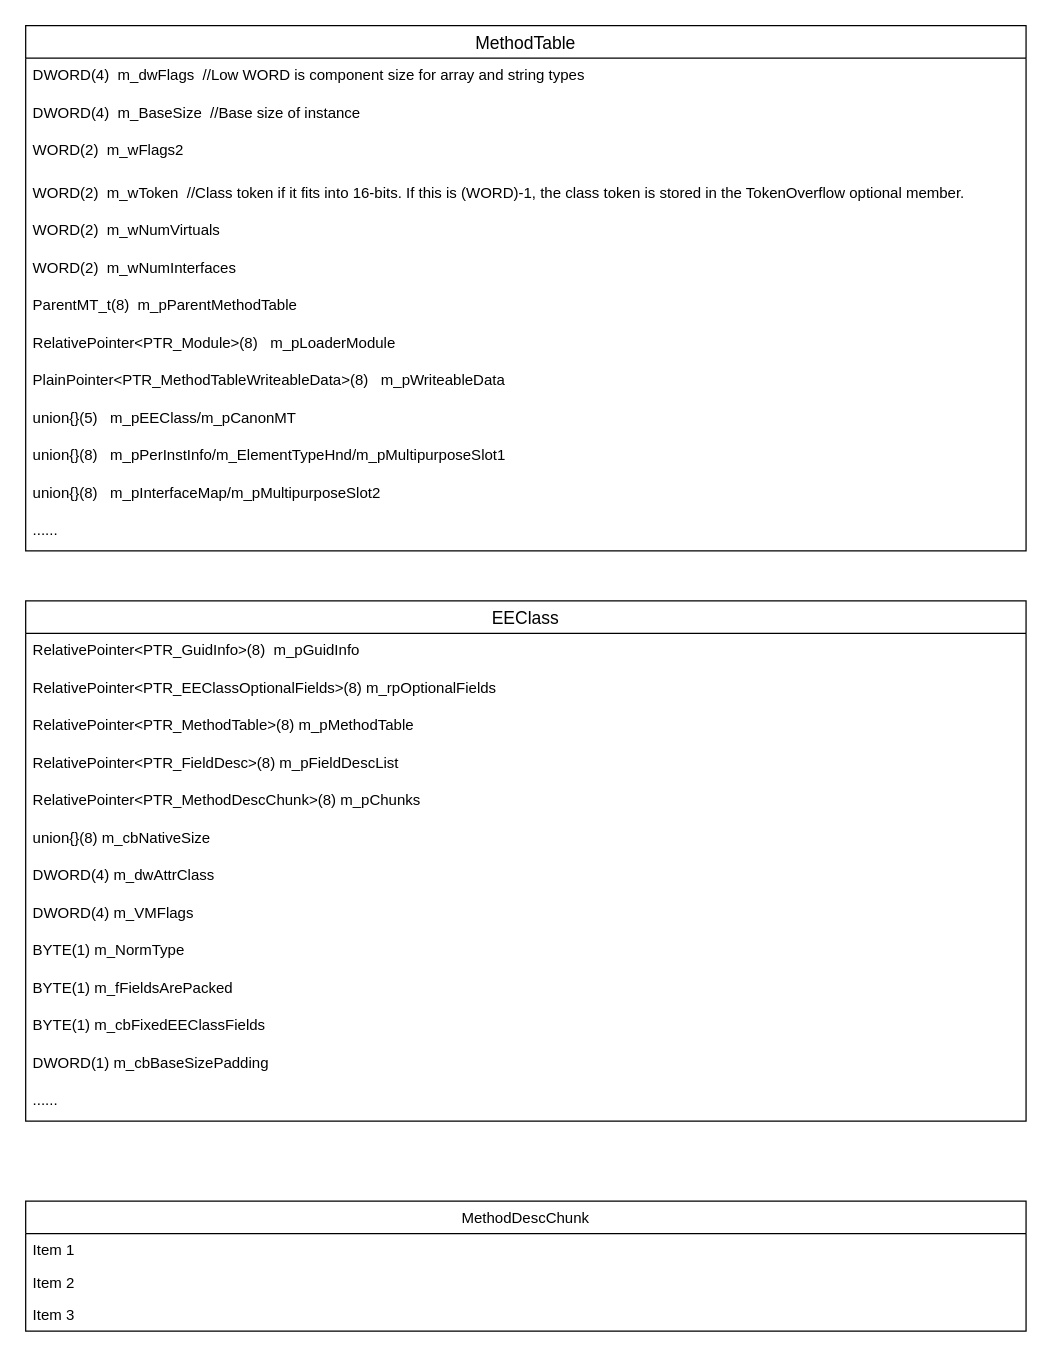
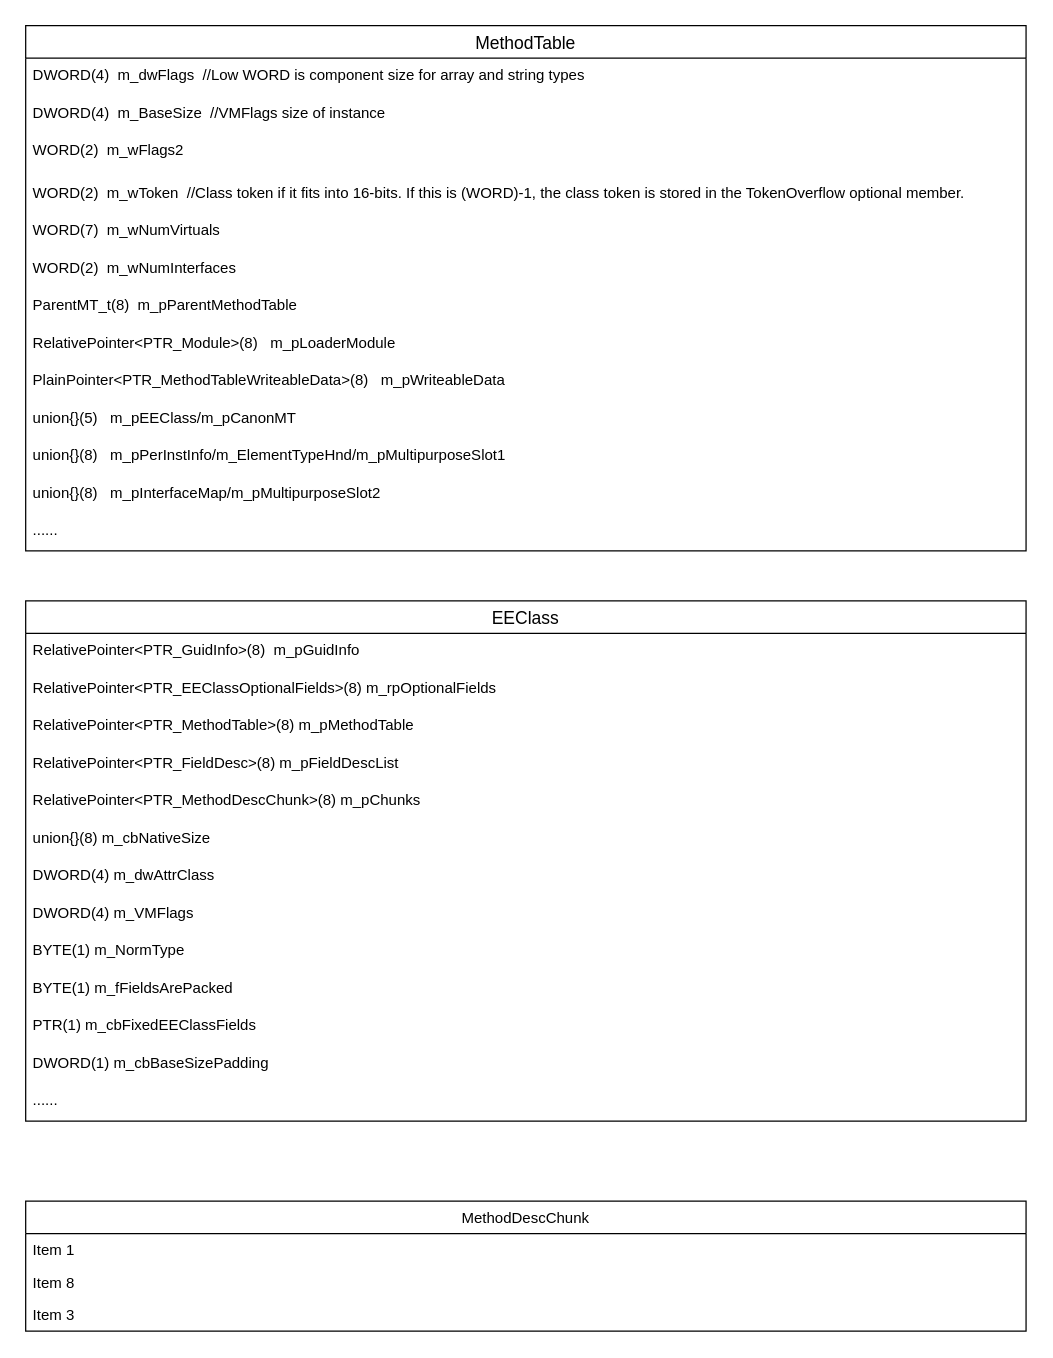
(208, 113) -> (218, 113)
(125, 230) -> (125, 230)
(151, 1025) -> (147, 1025)
(56, 1283) -> (56, 1283)
